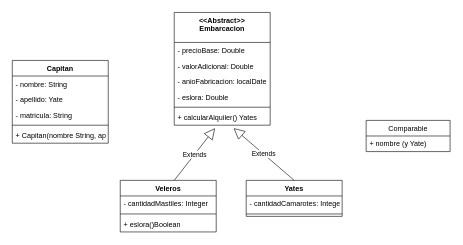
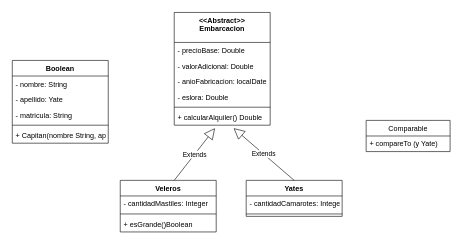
(60, 68) -> (60, 68)
(223, 118) -> (225, 118)
(401, 144) -> (407, 144)
(155, 224) -> (160, 224)
